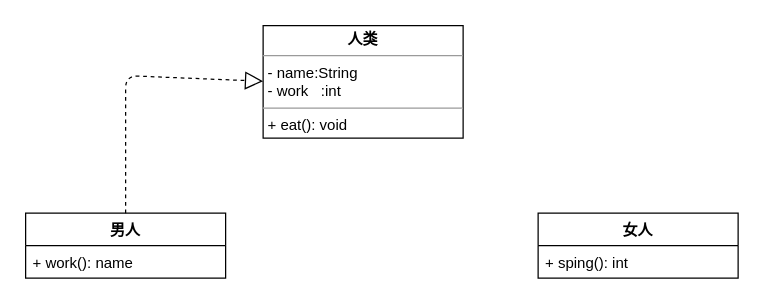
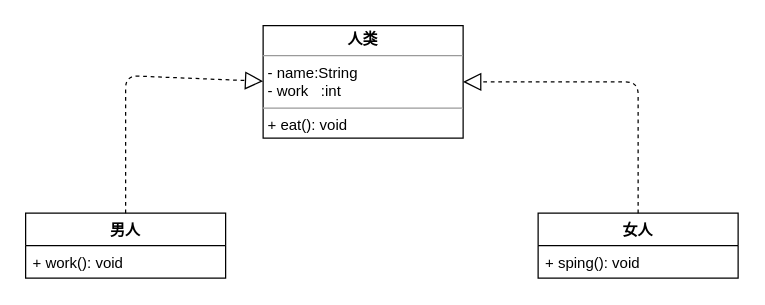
none -> (620, 82)
(85, 263) -> (84, 263)
(594, 263) -> (598, 263)
